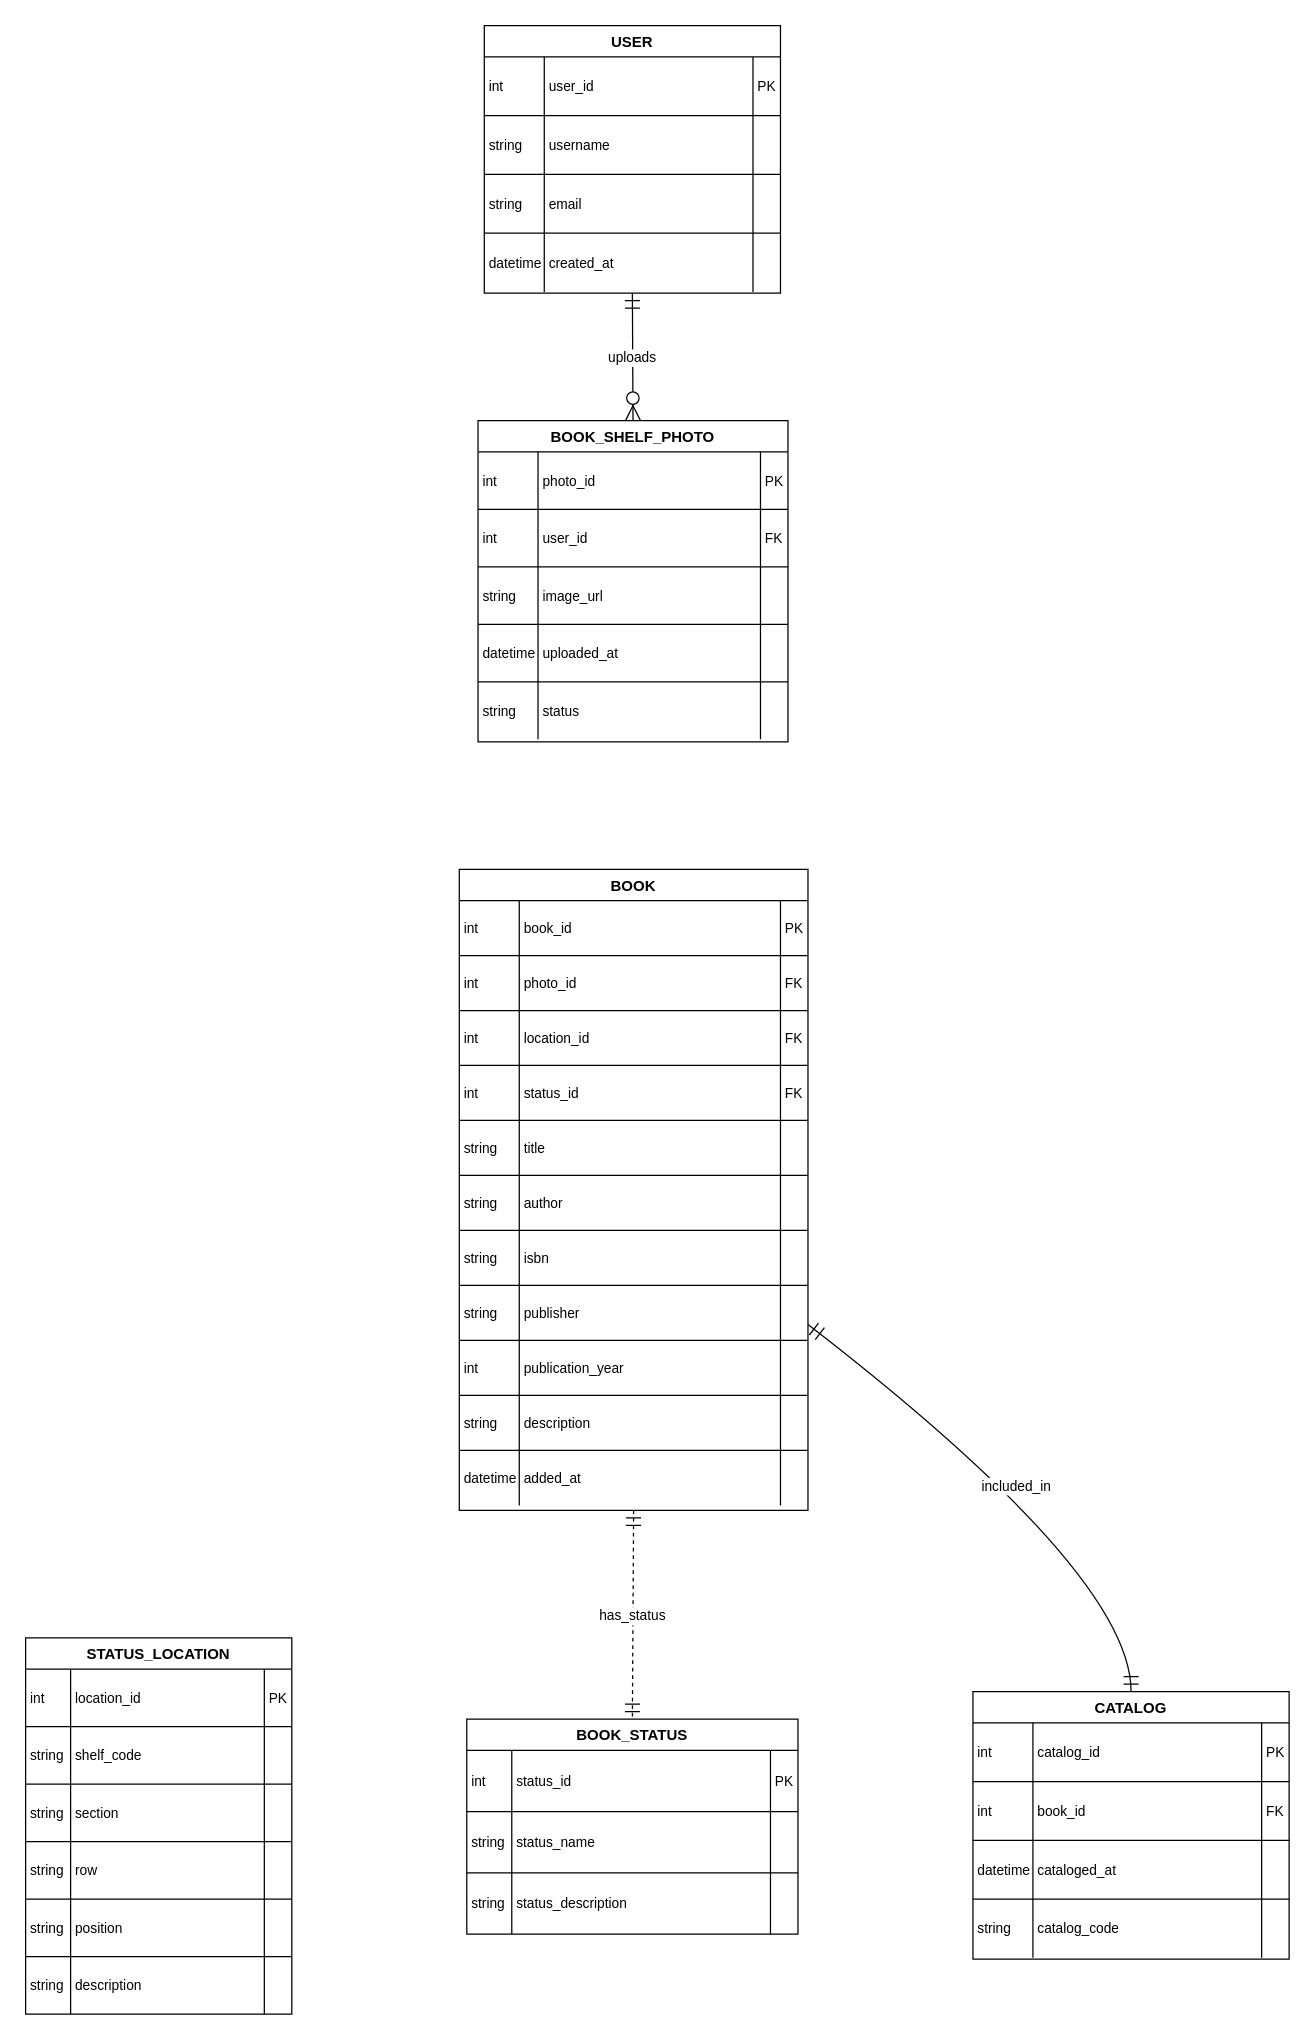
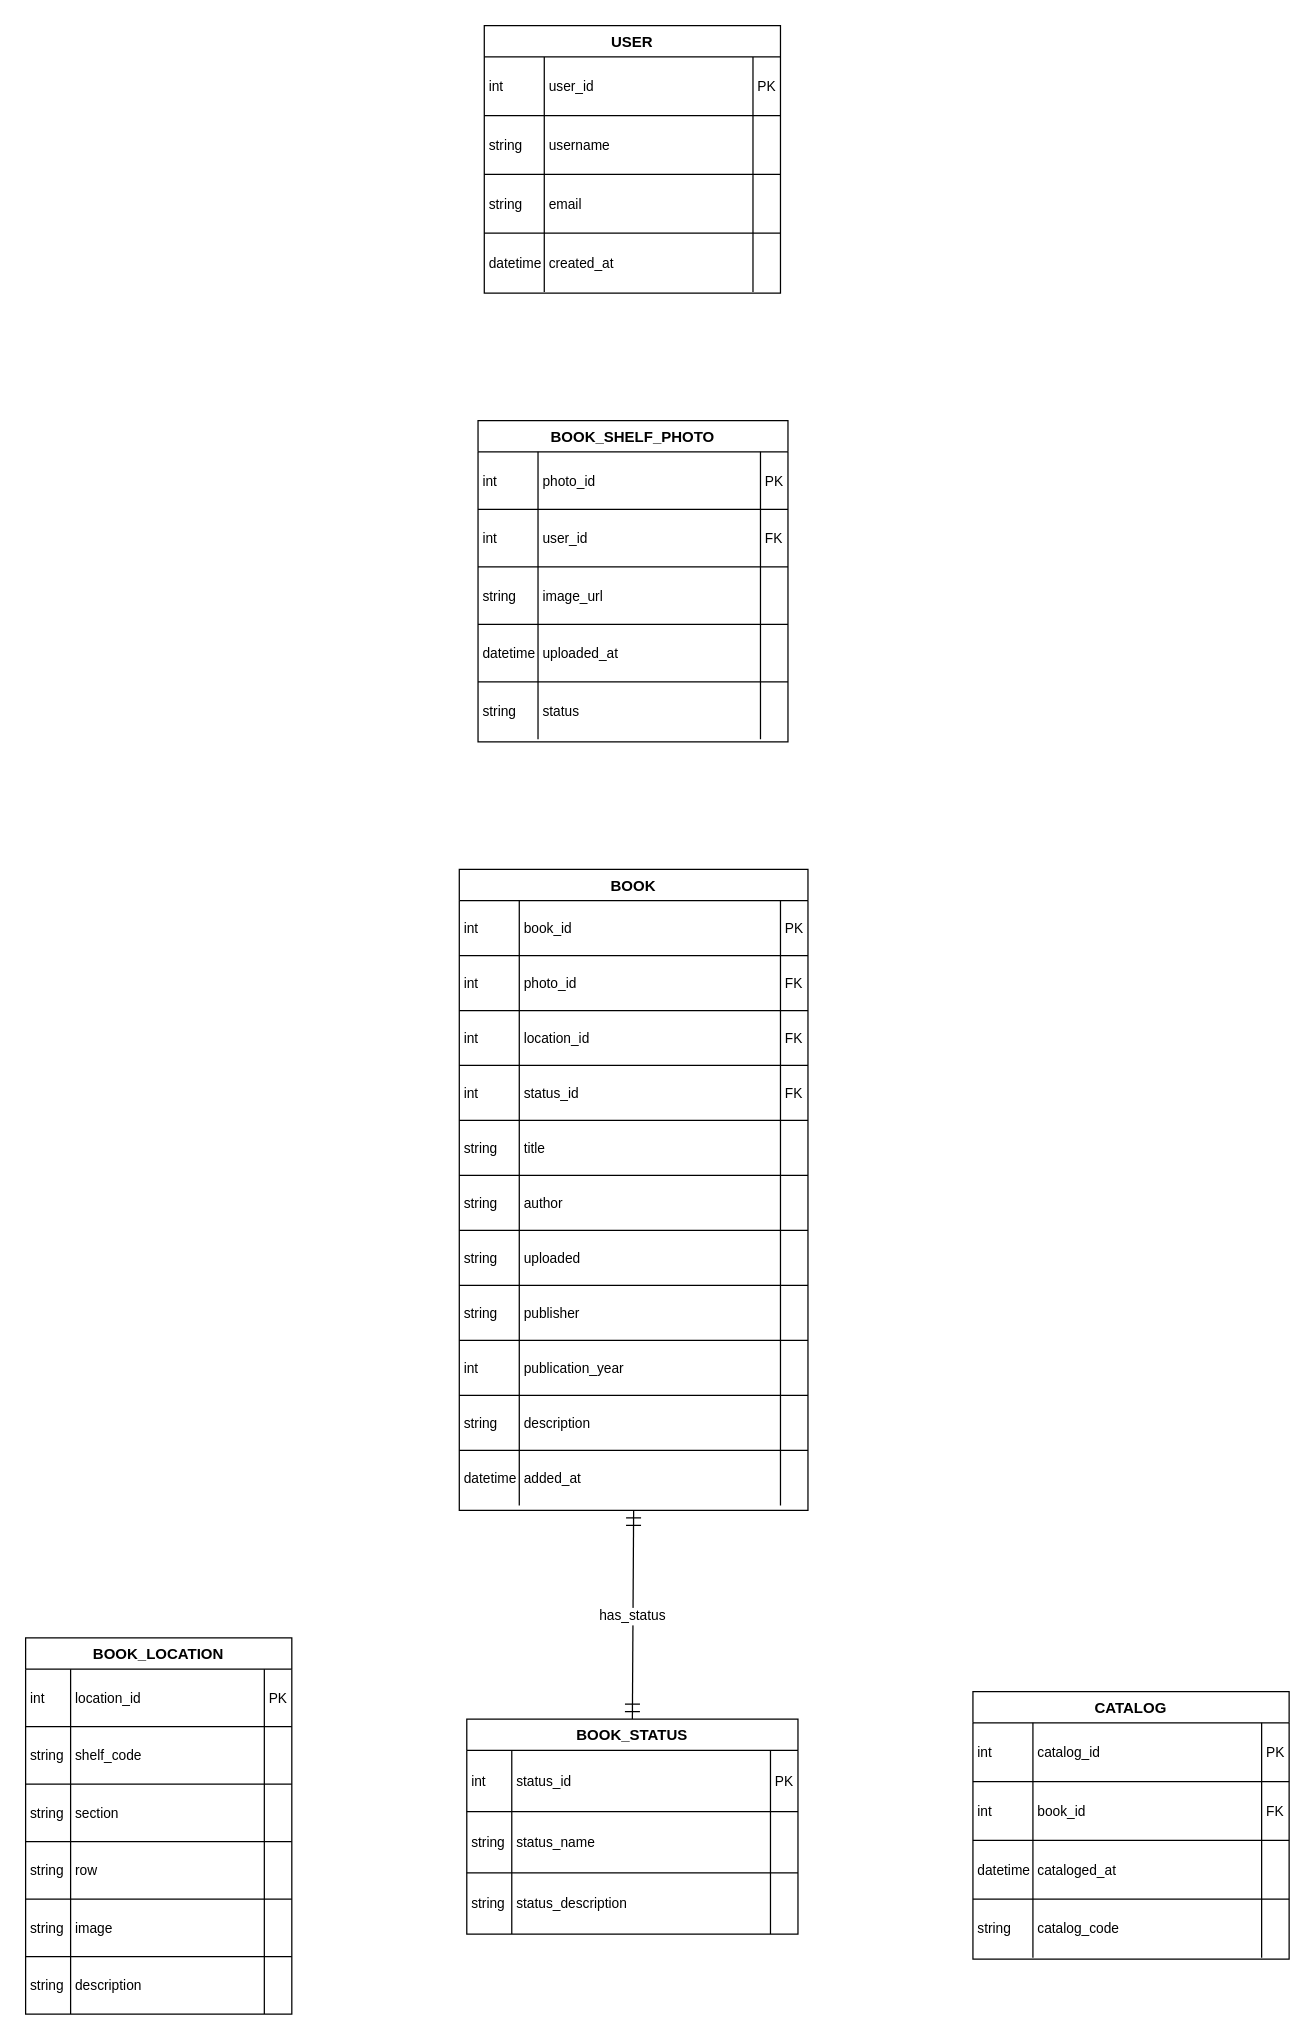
(633, 359) -> none
(537, 1259) -> (553, 1259)
(999, 1488) -> none
(158, 1654) -> (158, 1654)
(633, 1672) -> (633, 1672)
(102, 1929) -> (92, 1929)
